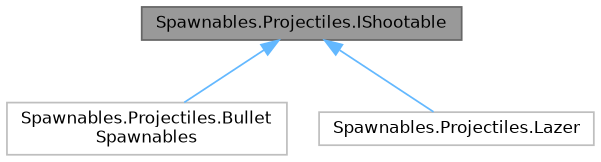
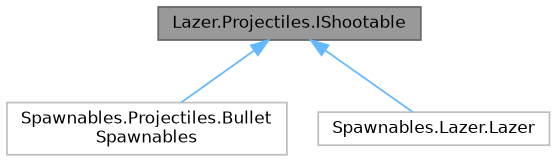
(302, 23) -> (290, 23)
(456, 129) -> (434, 129)
